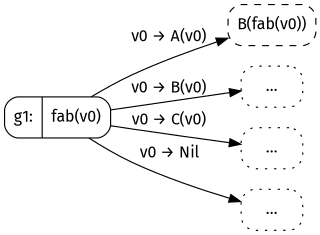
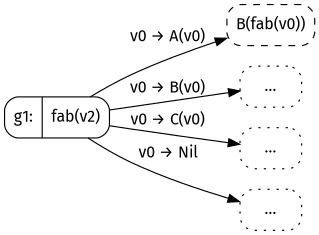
(76, 117) -> (76, 117)
